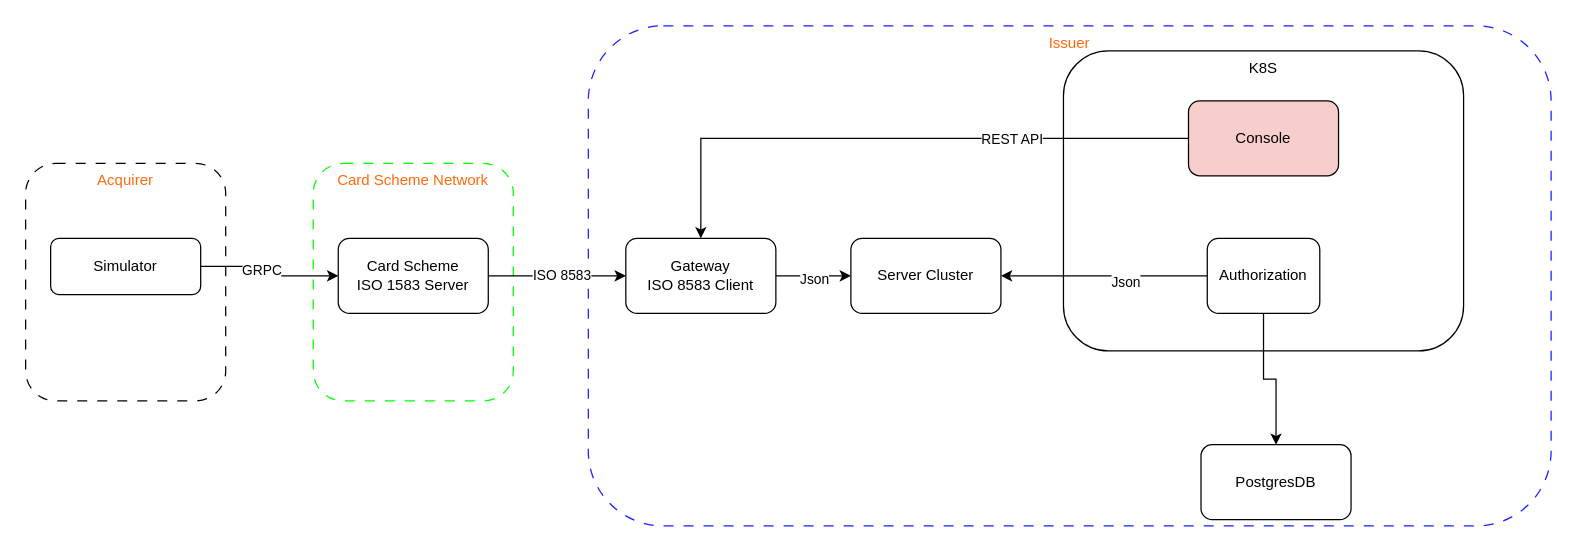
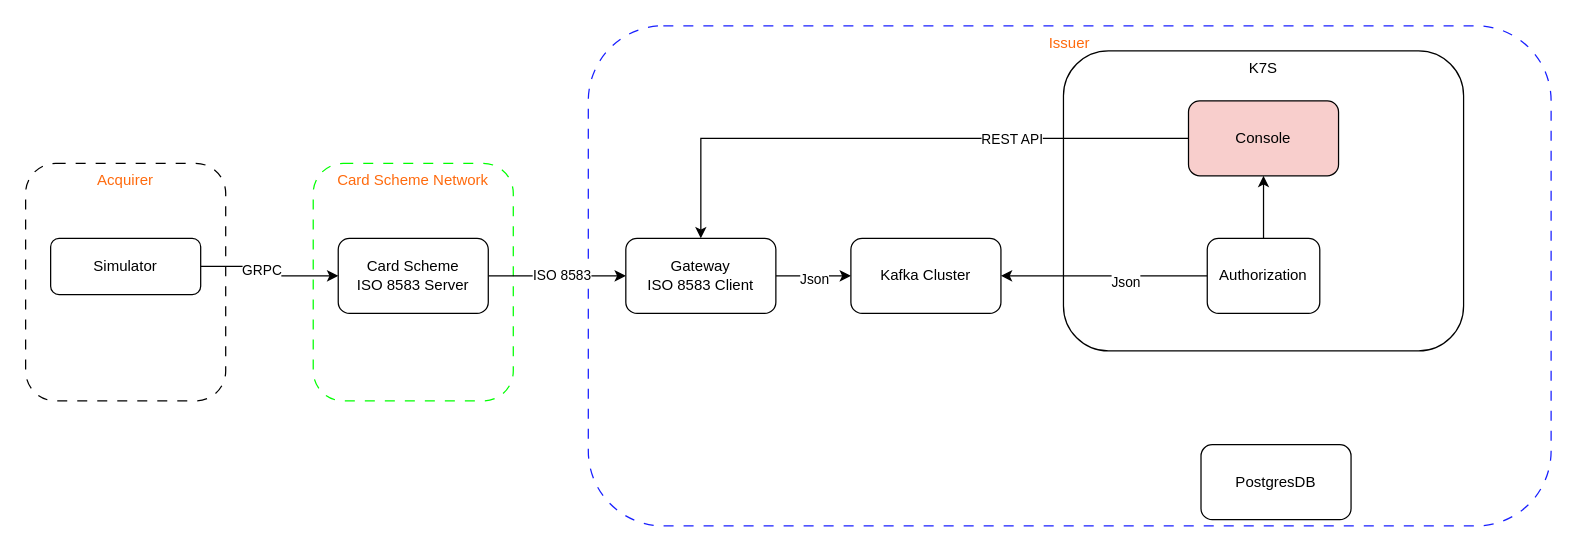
(1263, 68) -> (1263, 68)
(413, 276) -> (413, 276)
(926, 276) -> (926, 276)
(1265, 379) -> (1263, 211)
